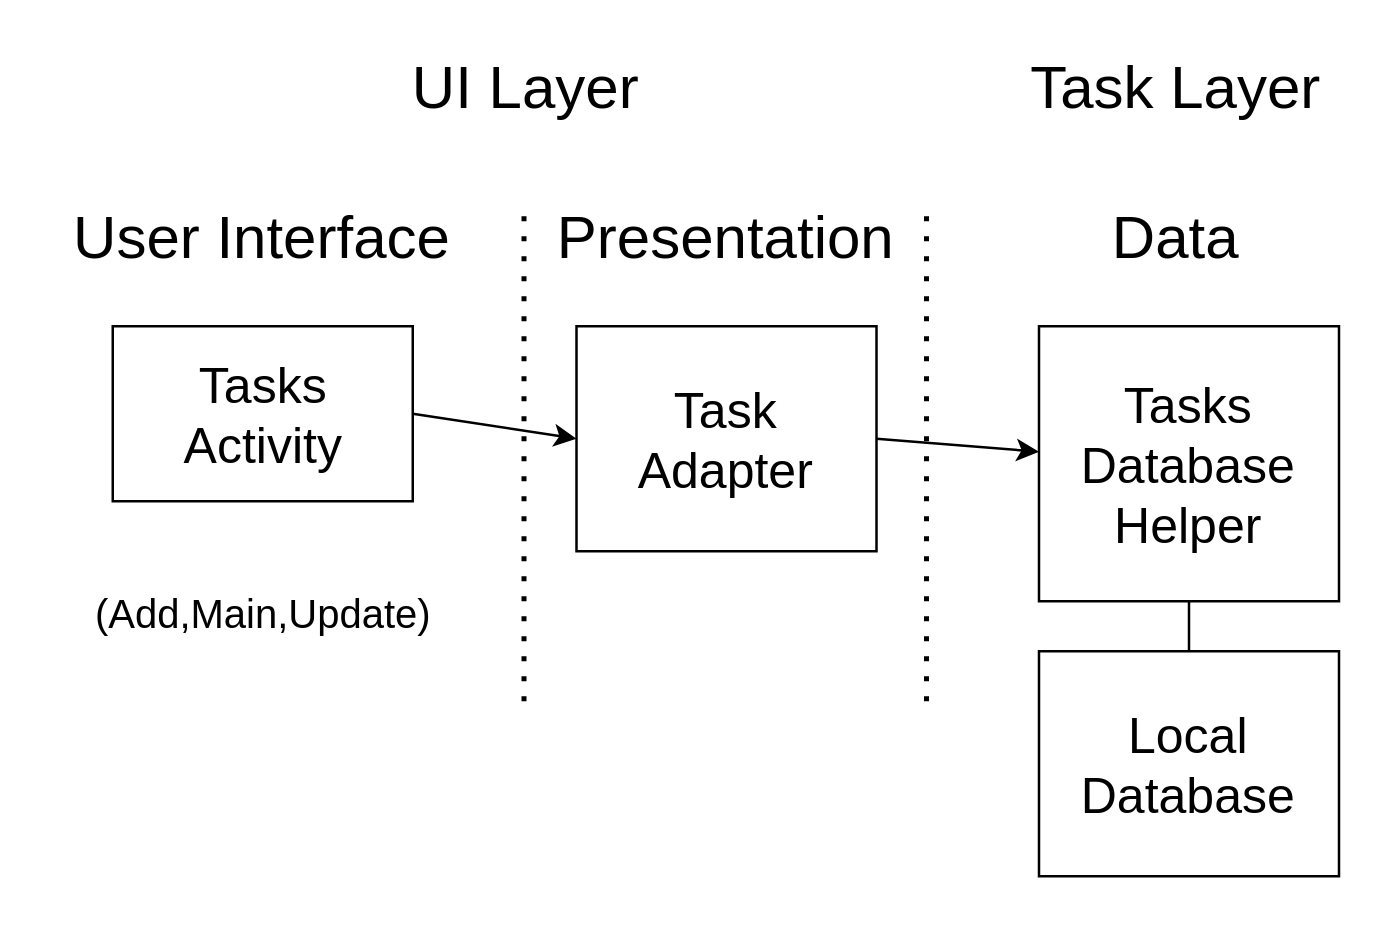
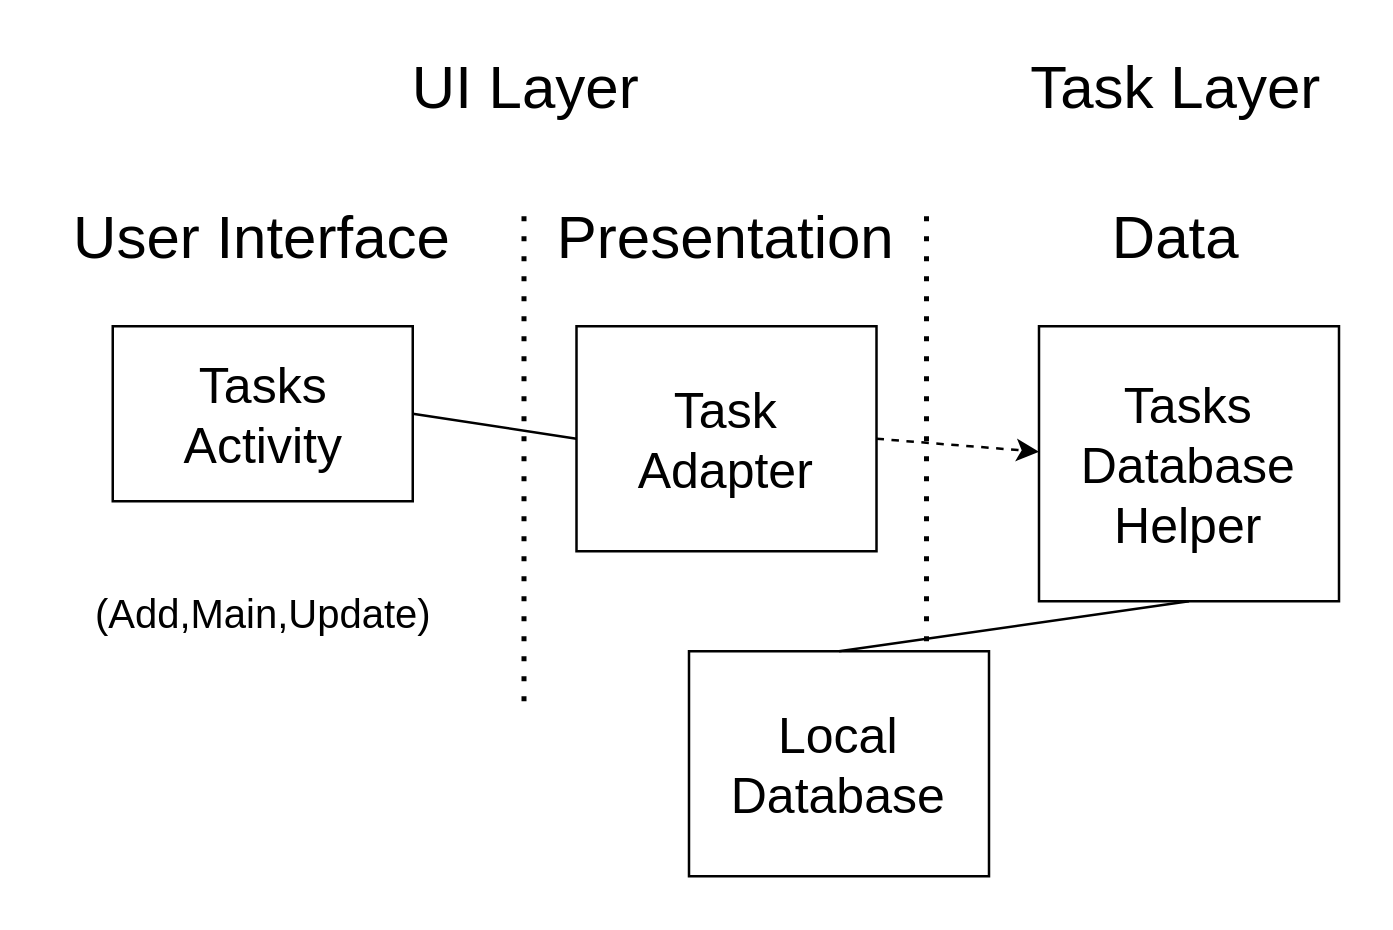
(558, 436) -> (565, 437)
(976, 447) -> (976, 447)
(1189, 764) -> (839, 764)
